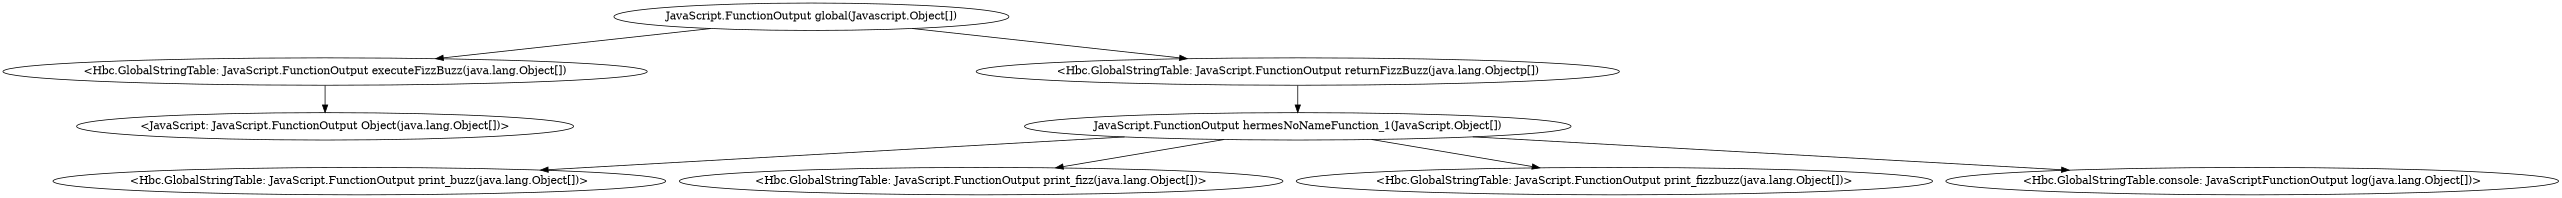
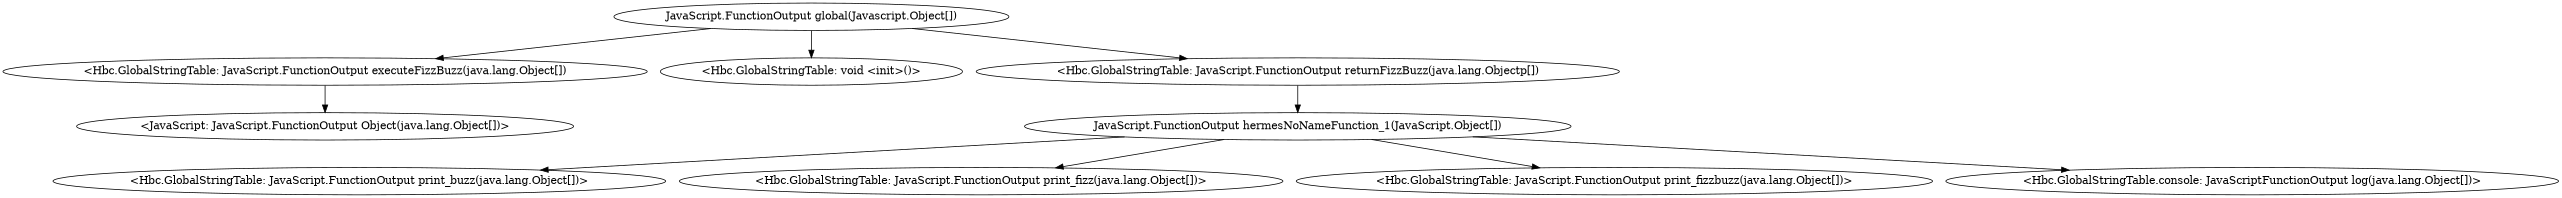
none -> (811, 72)
